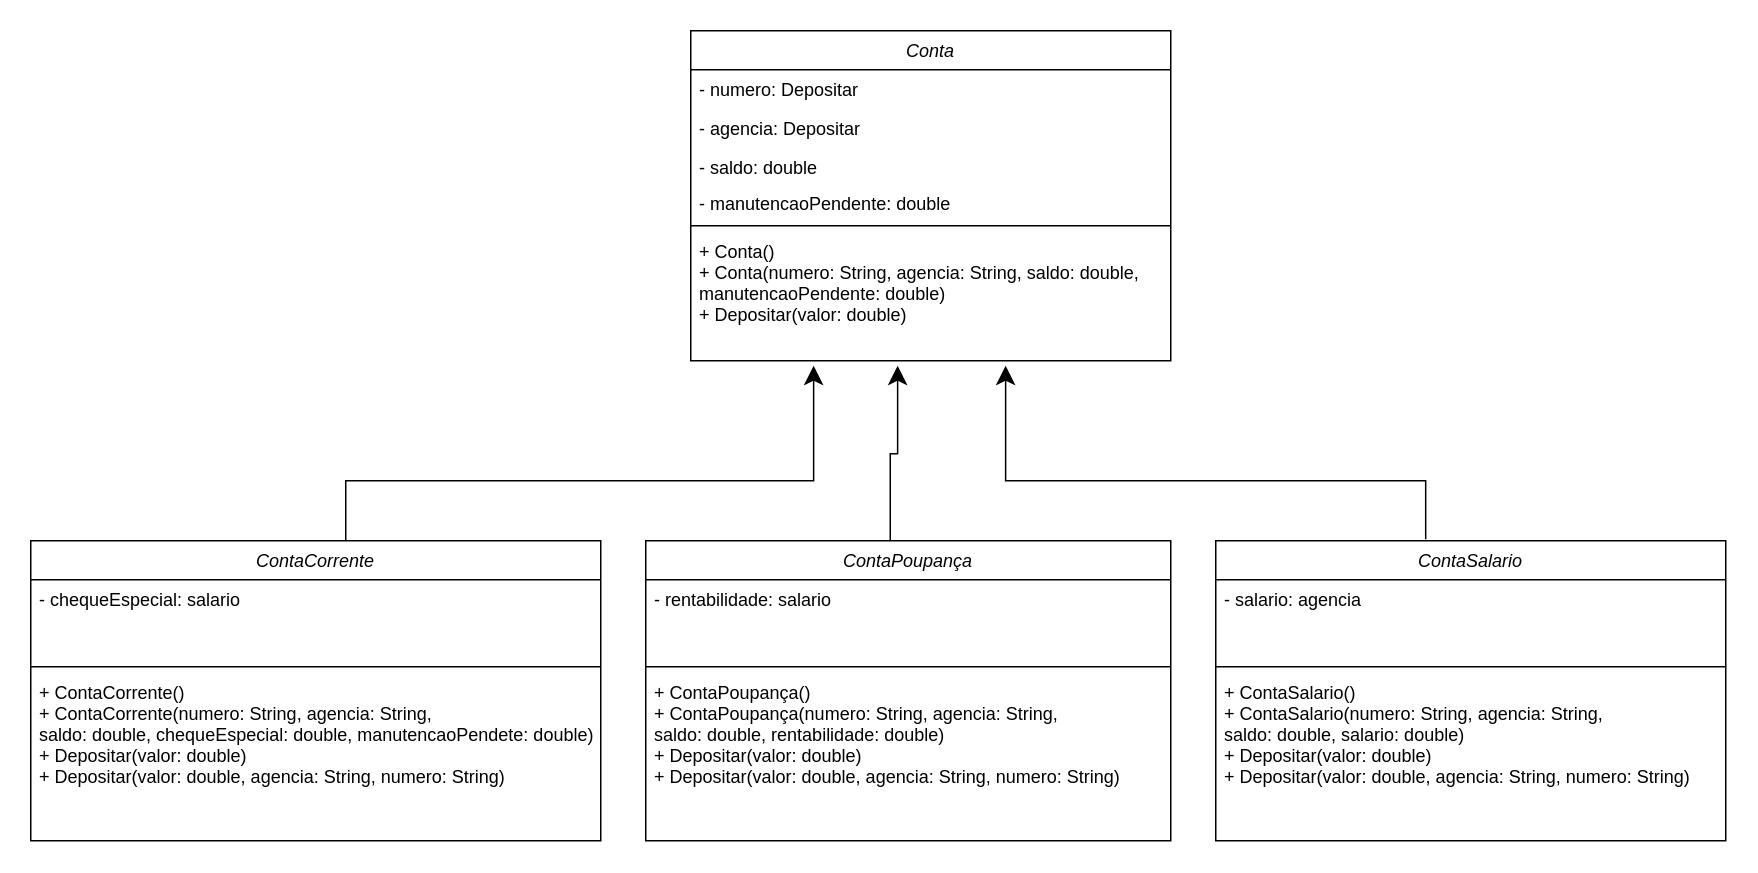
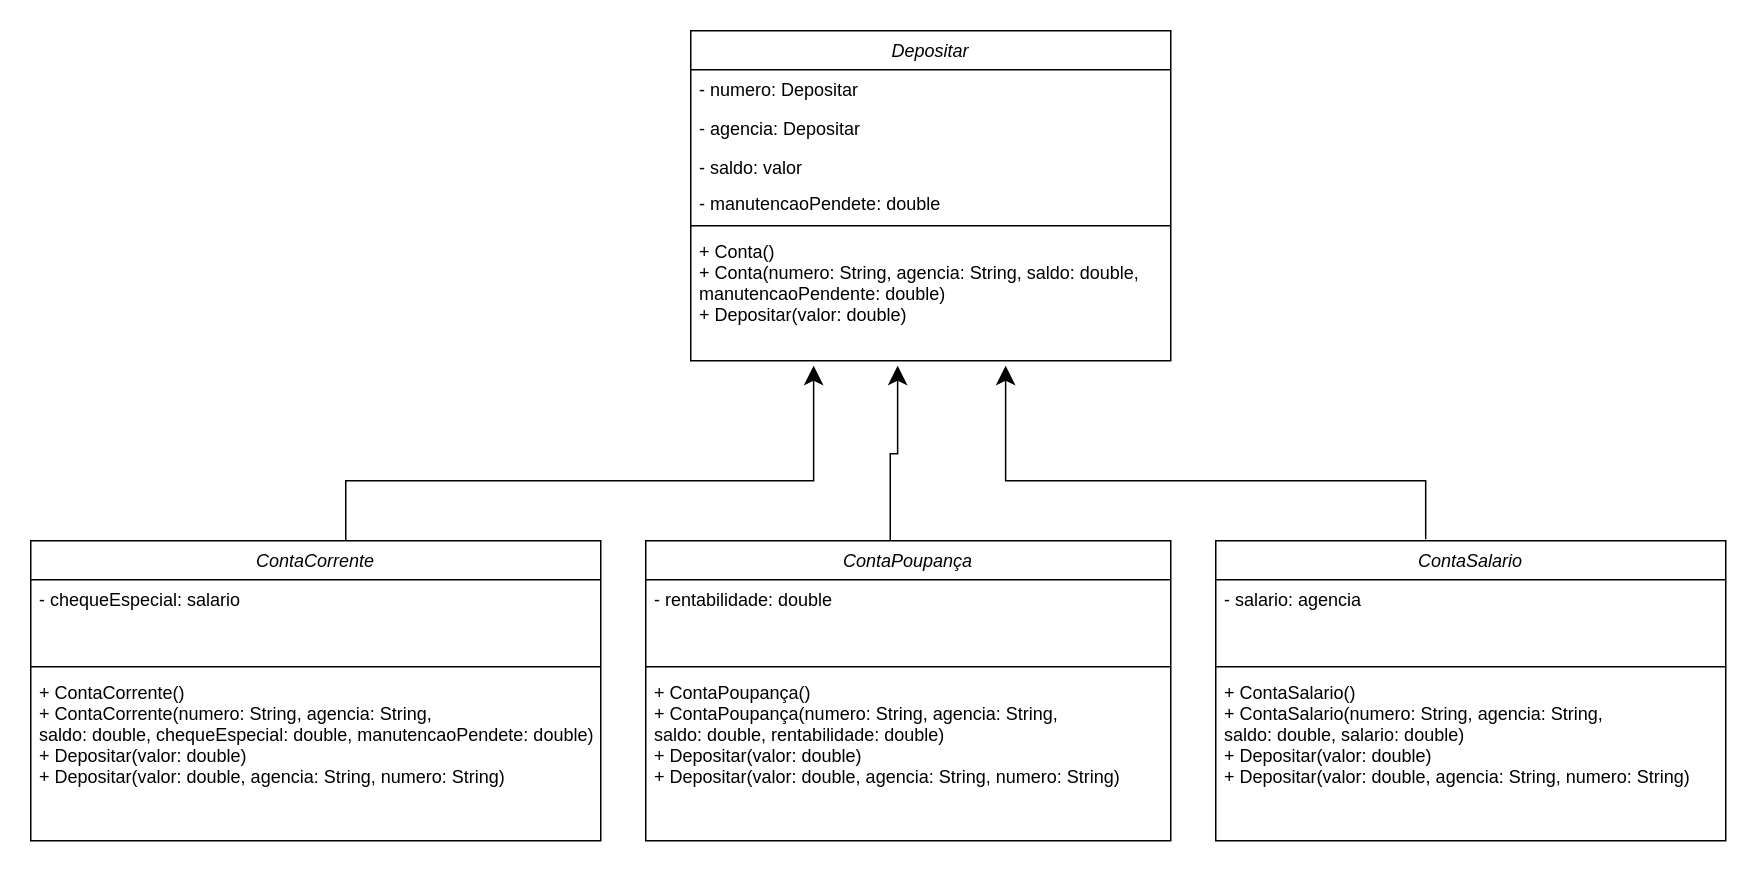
(930, 51) -> (930, 51)
(763, 168) -> (758, 168)
(831, 204) -> (826, 204)
(756, 600) -> (754, 600)
